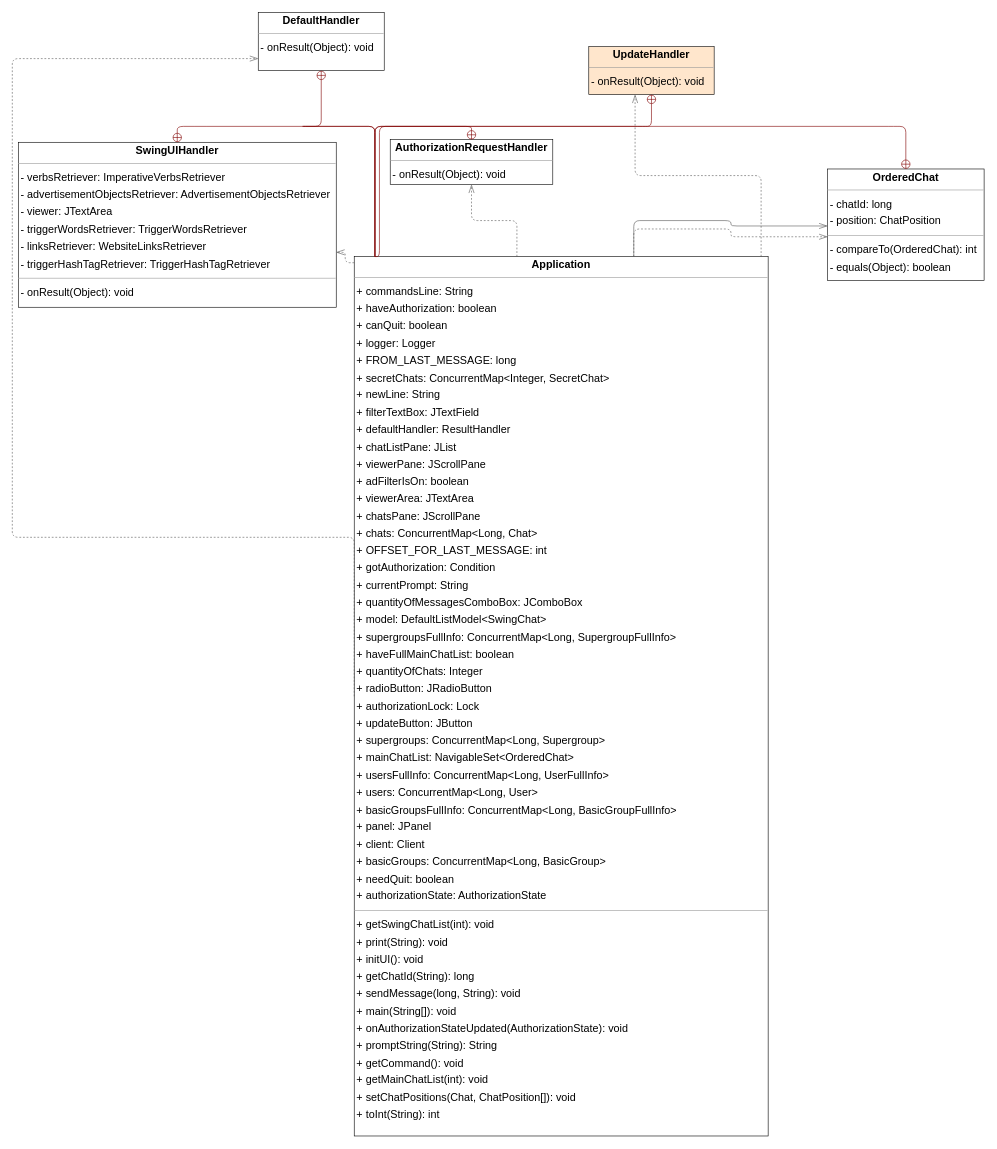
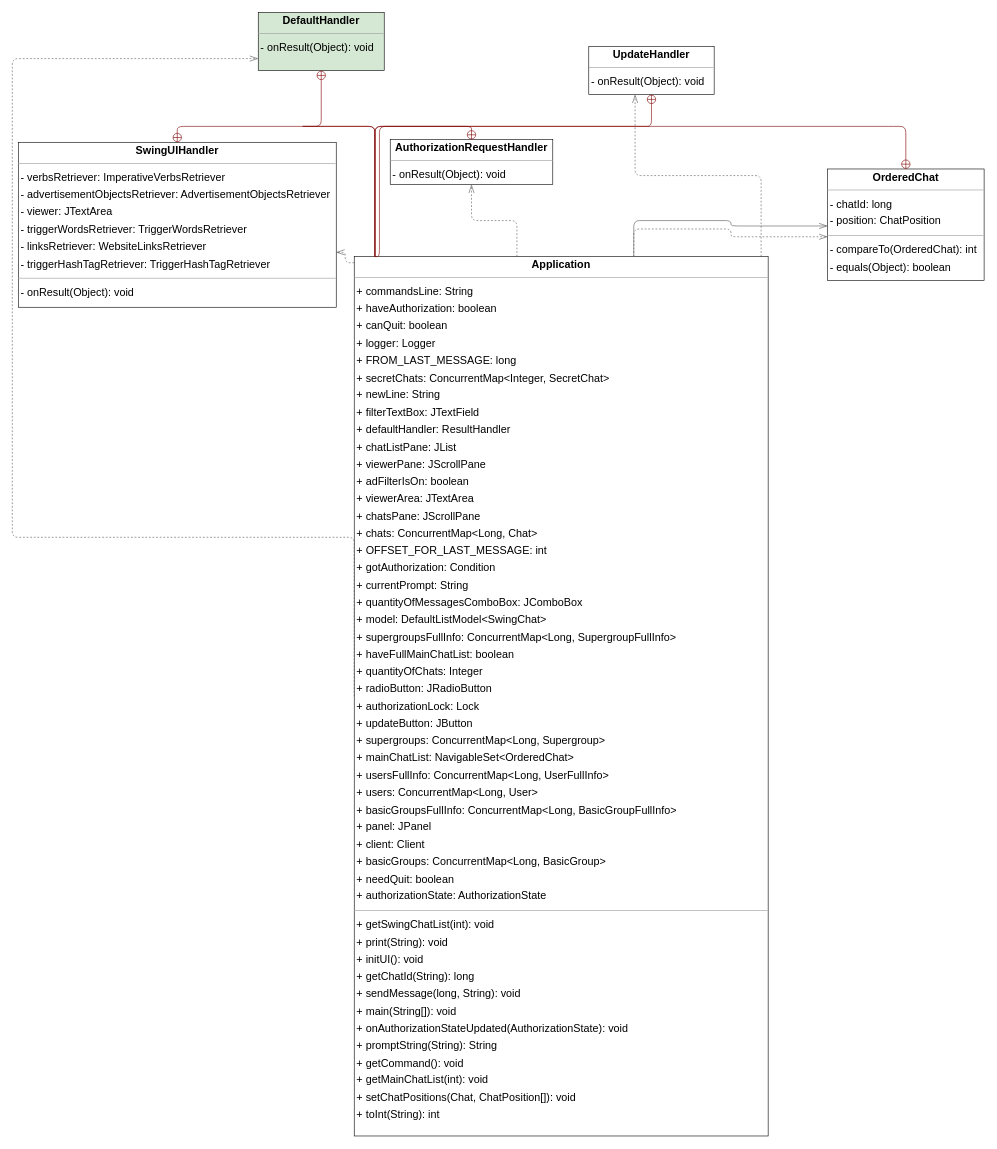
(321, 41) -> (321, 41)
(652, 71) -> (652, 71)
